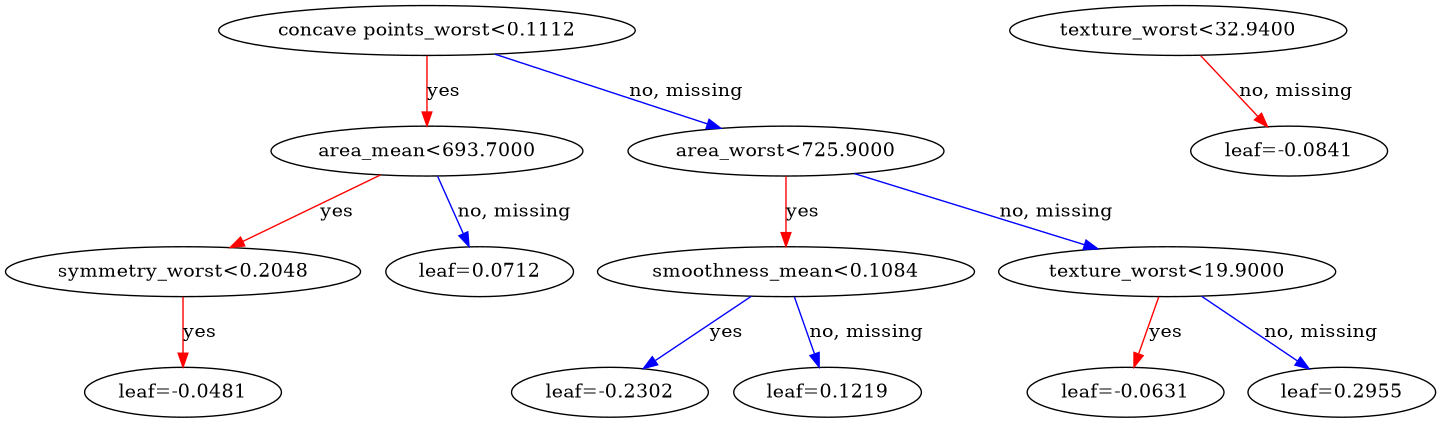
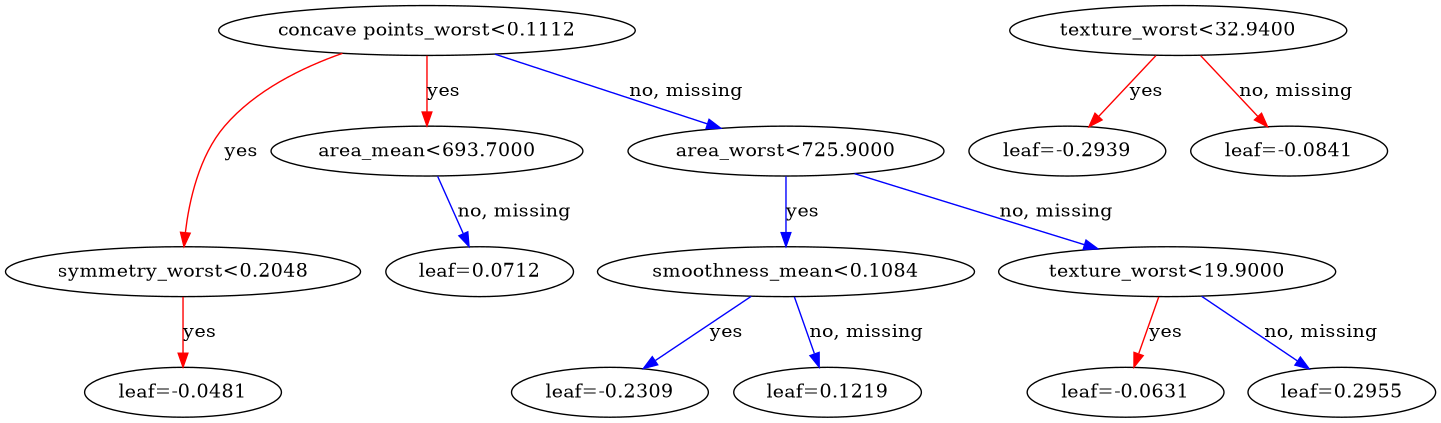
none -> (1067, 151)
(786, 204) -> (786, 204)
(312, 208) -> (233, 117)
(610, 392) -> (610, 392)
